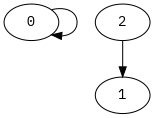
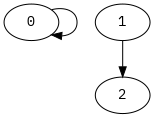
(123, 54) -> (123, 54)
